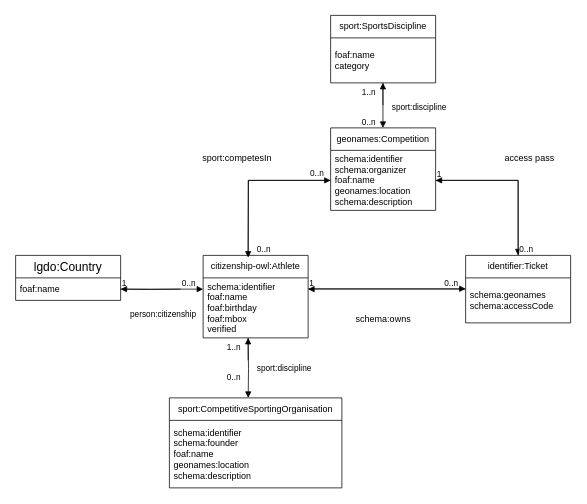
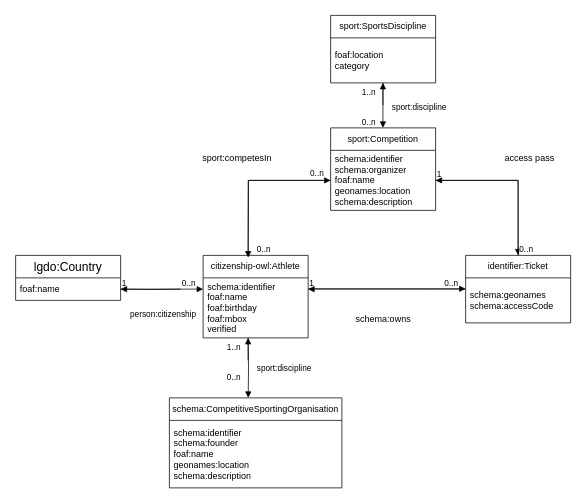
(356, 60) -> (364, 60)
(383, 139) -> (383, 139)
(255, 409) -> (255, 409)
